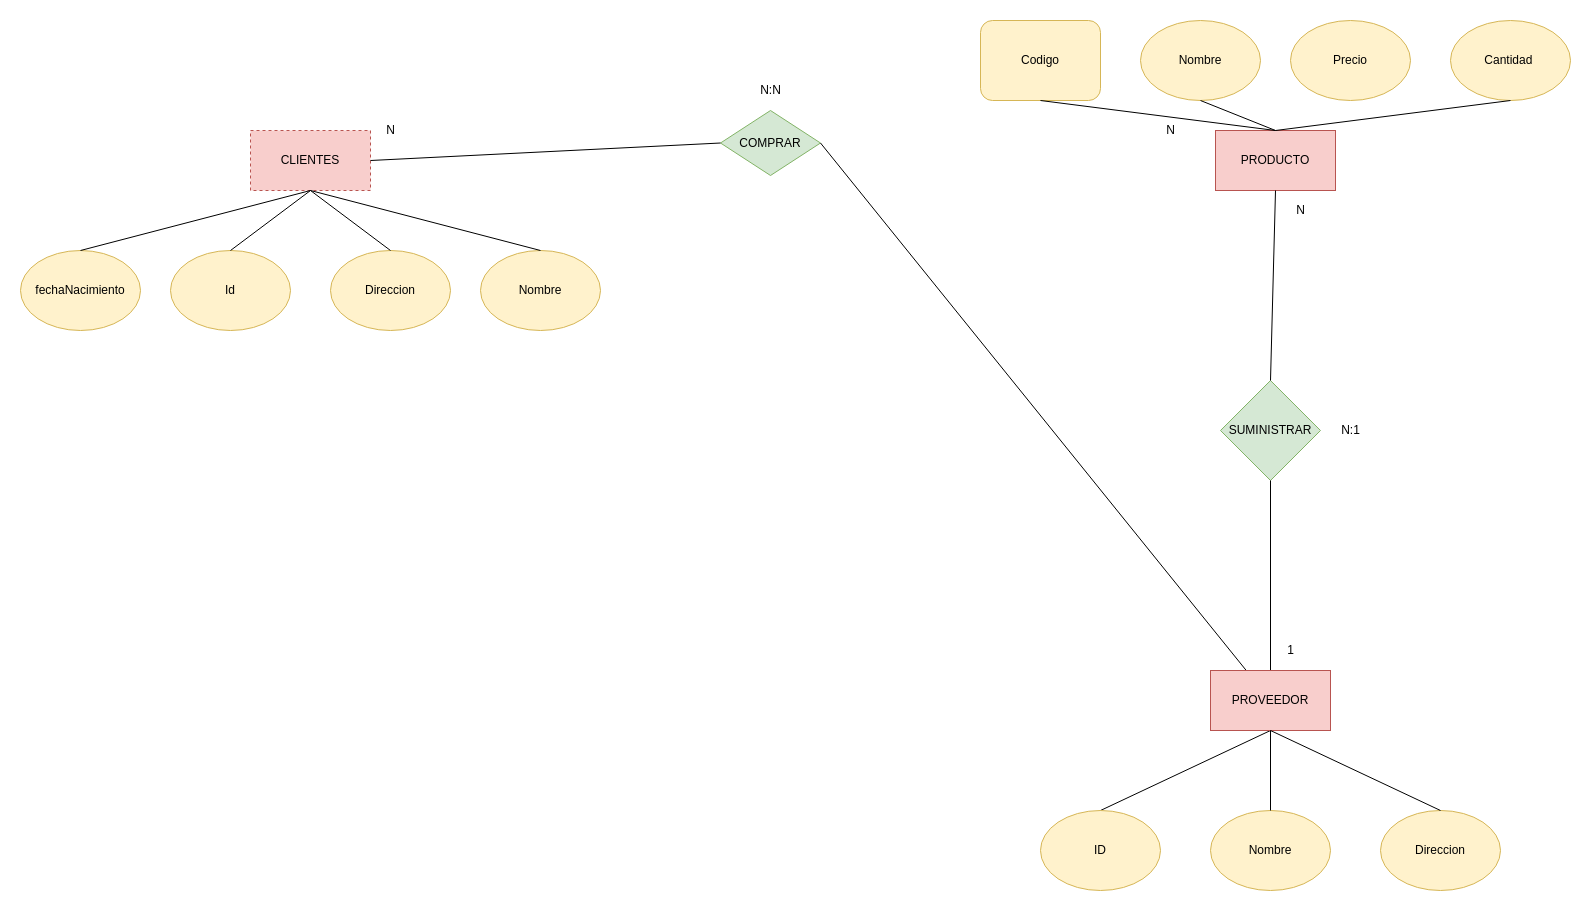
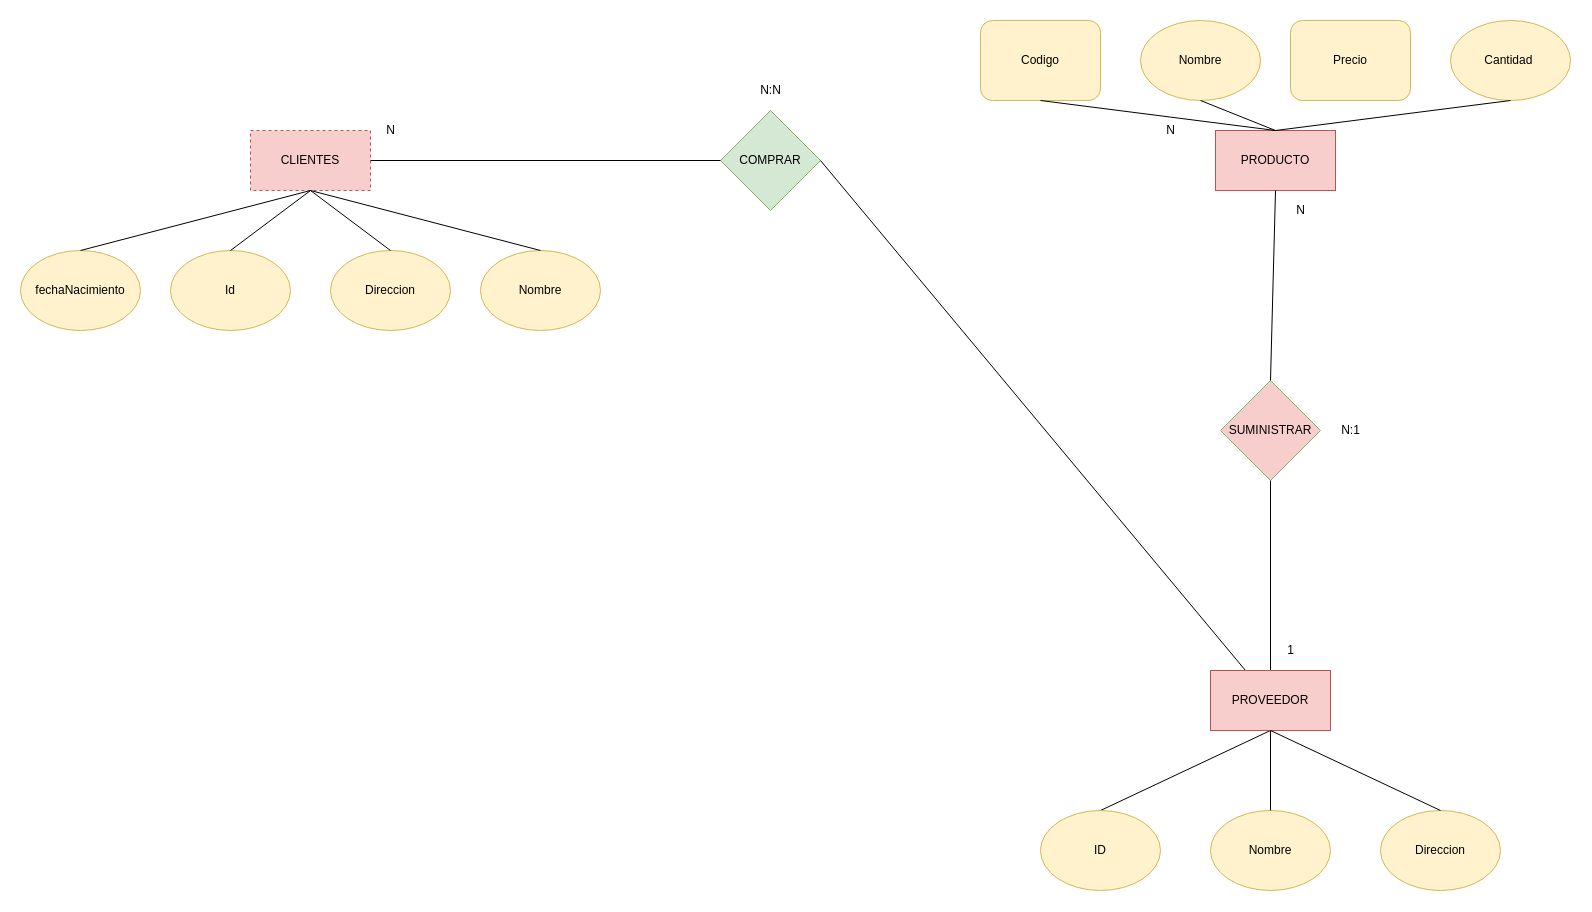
(1351, 61) -> (1351, 61)
(771, 143) -> (771, 161)
(1271, 431) -> (1271, 431)
